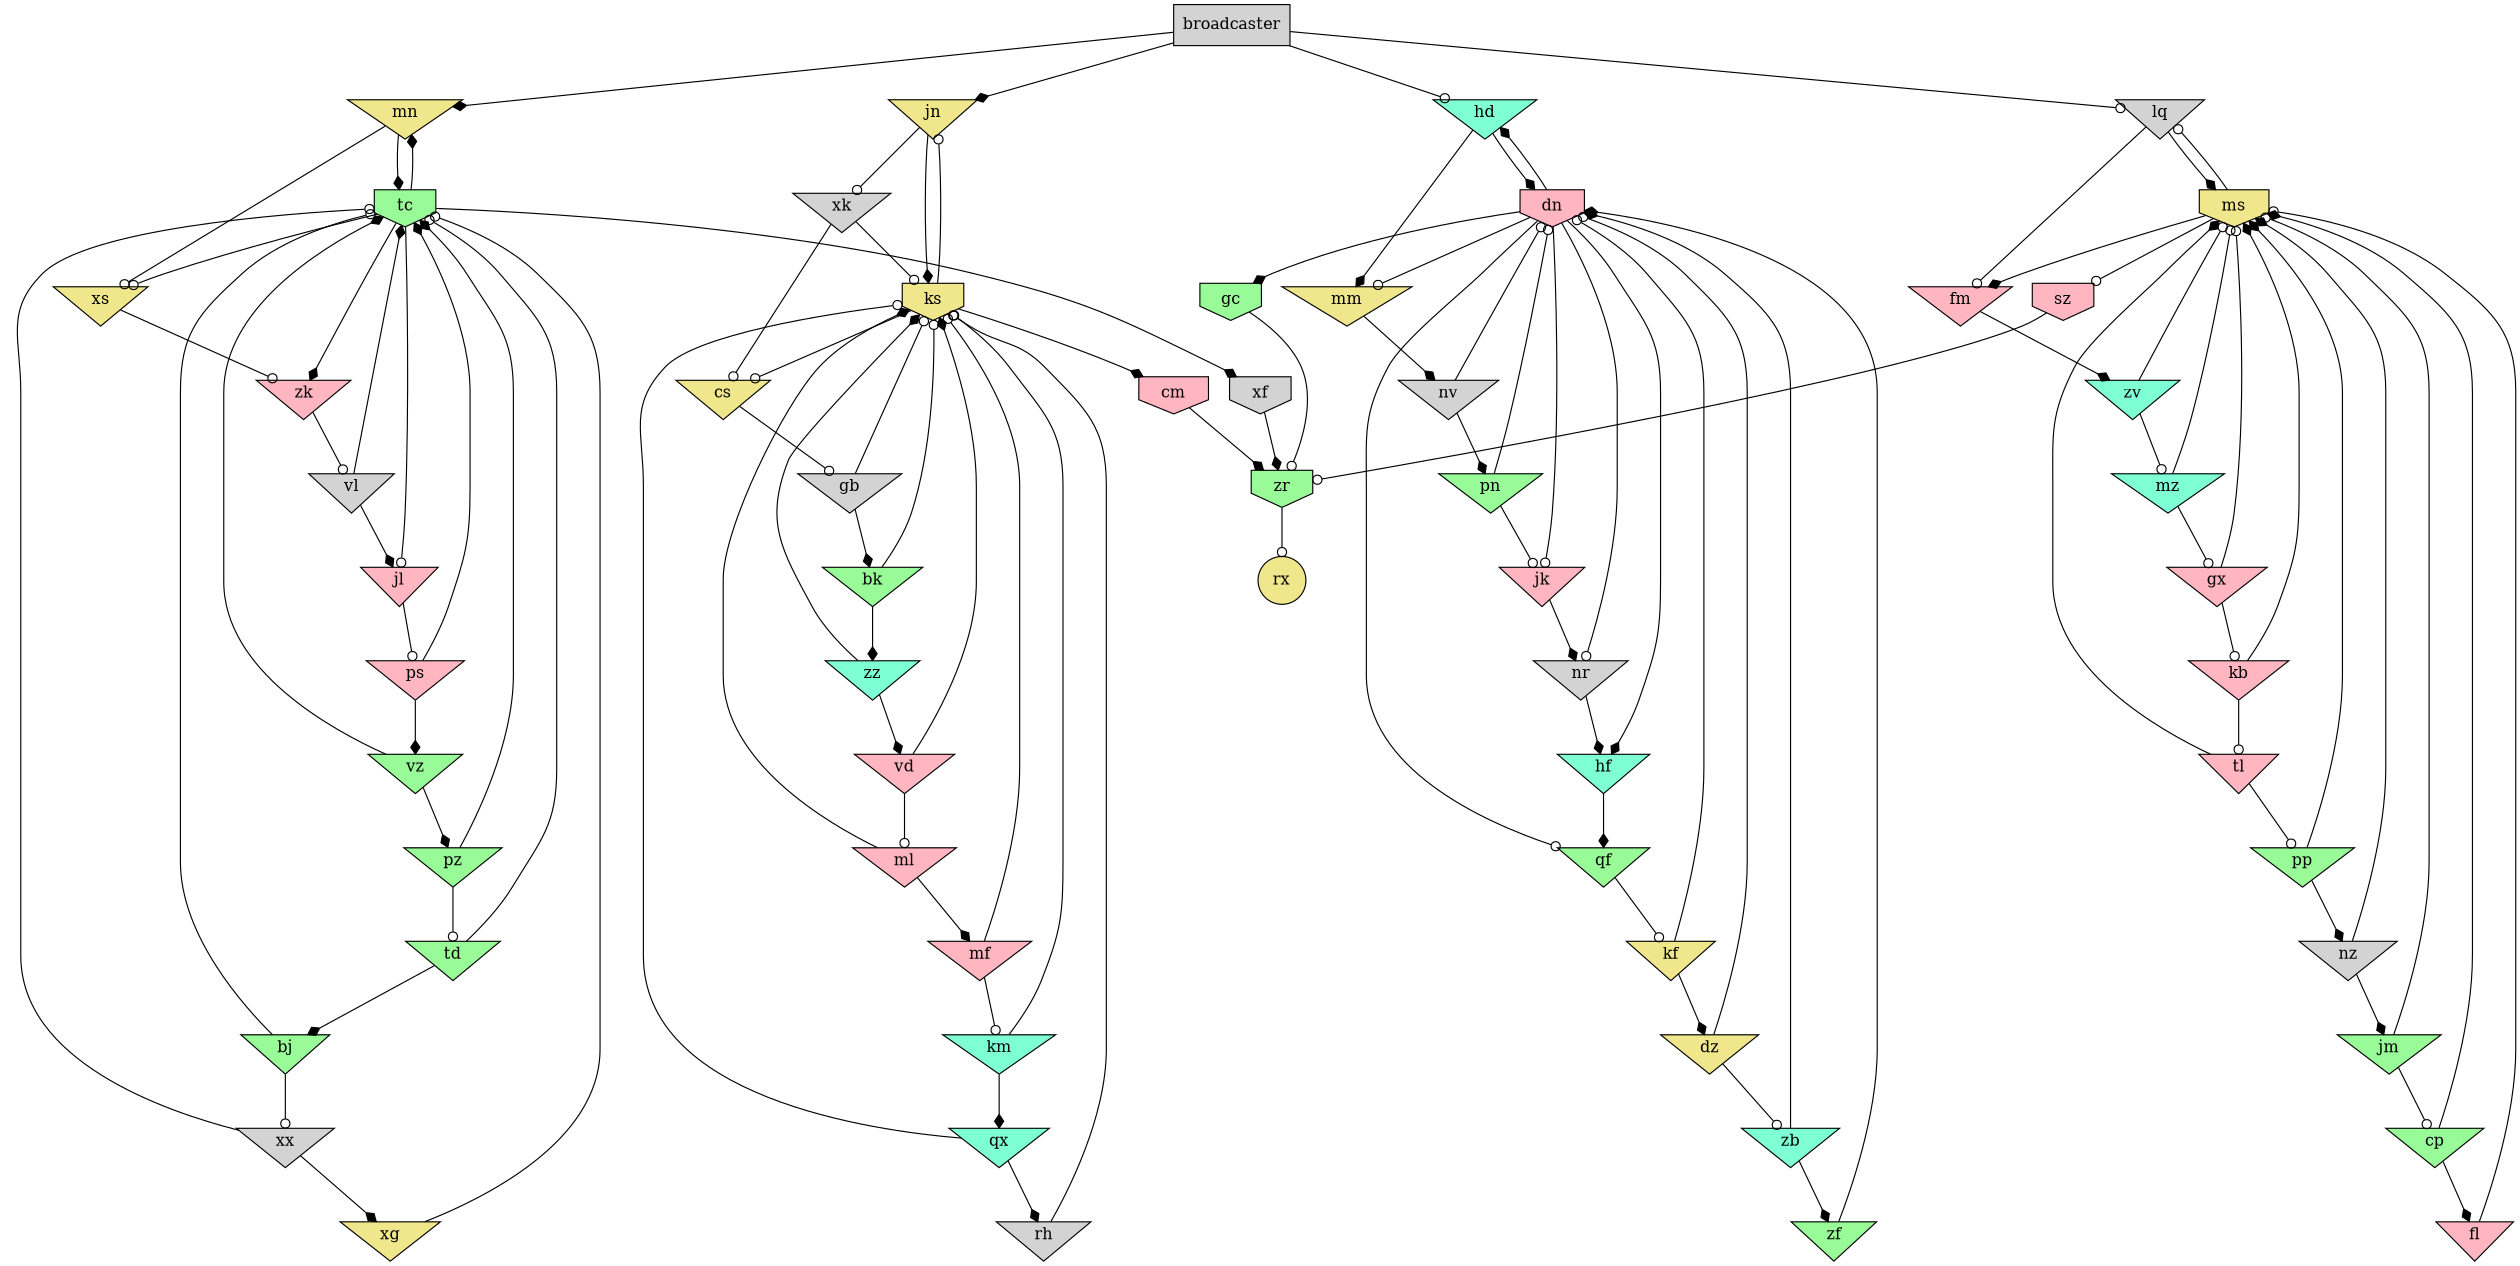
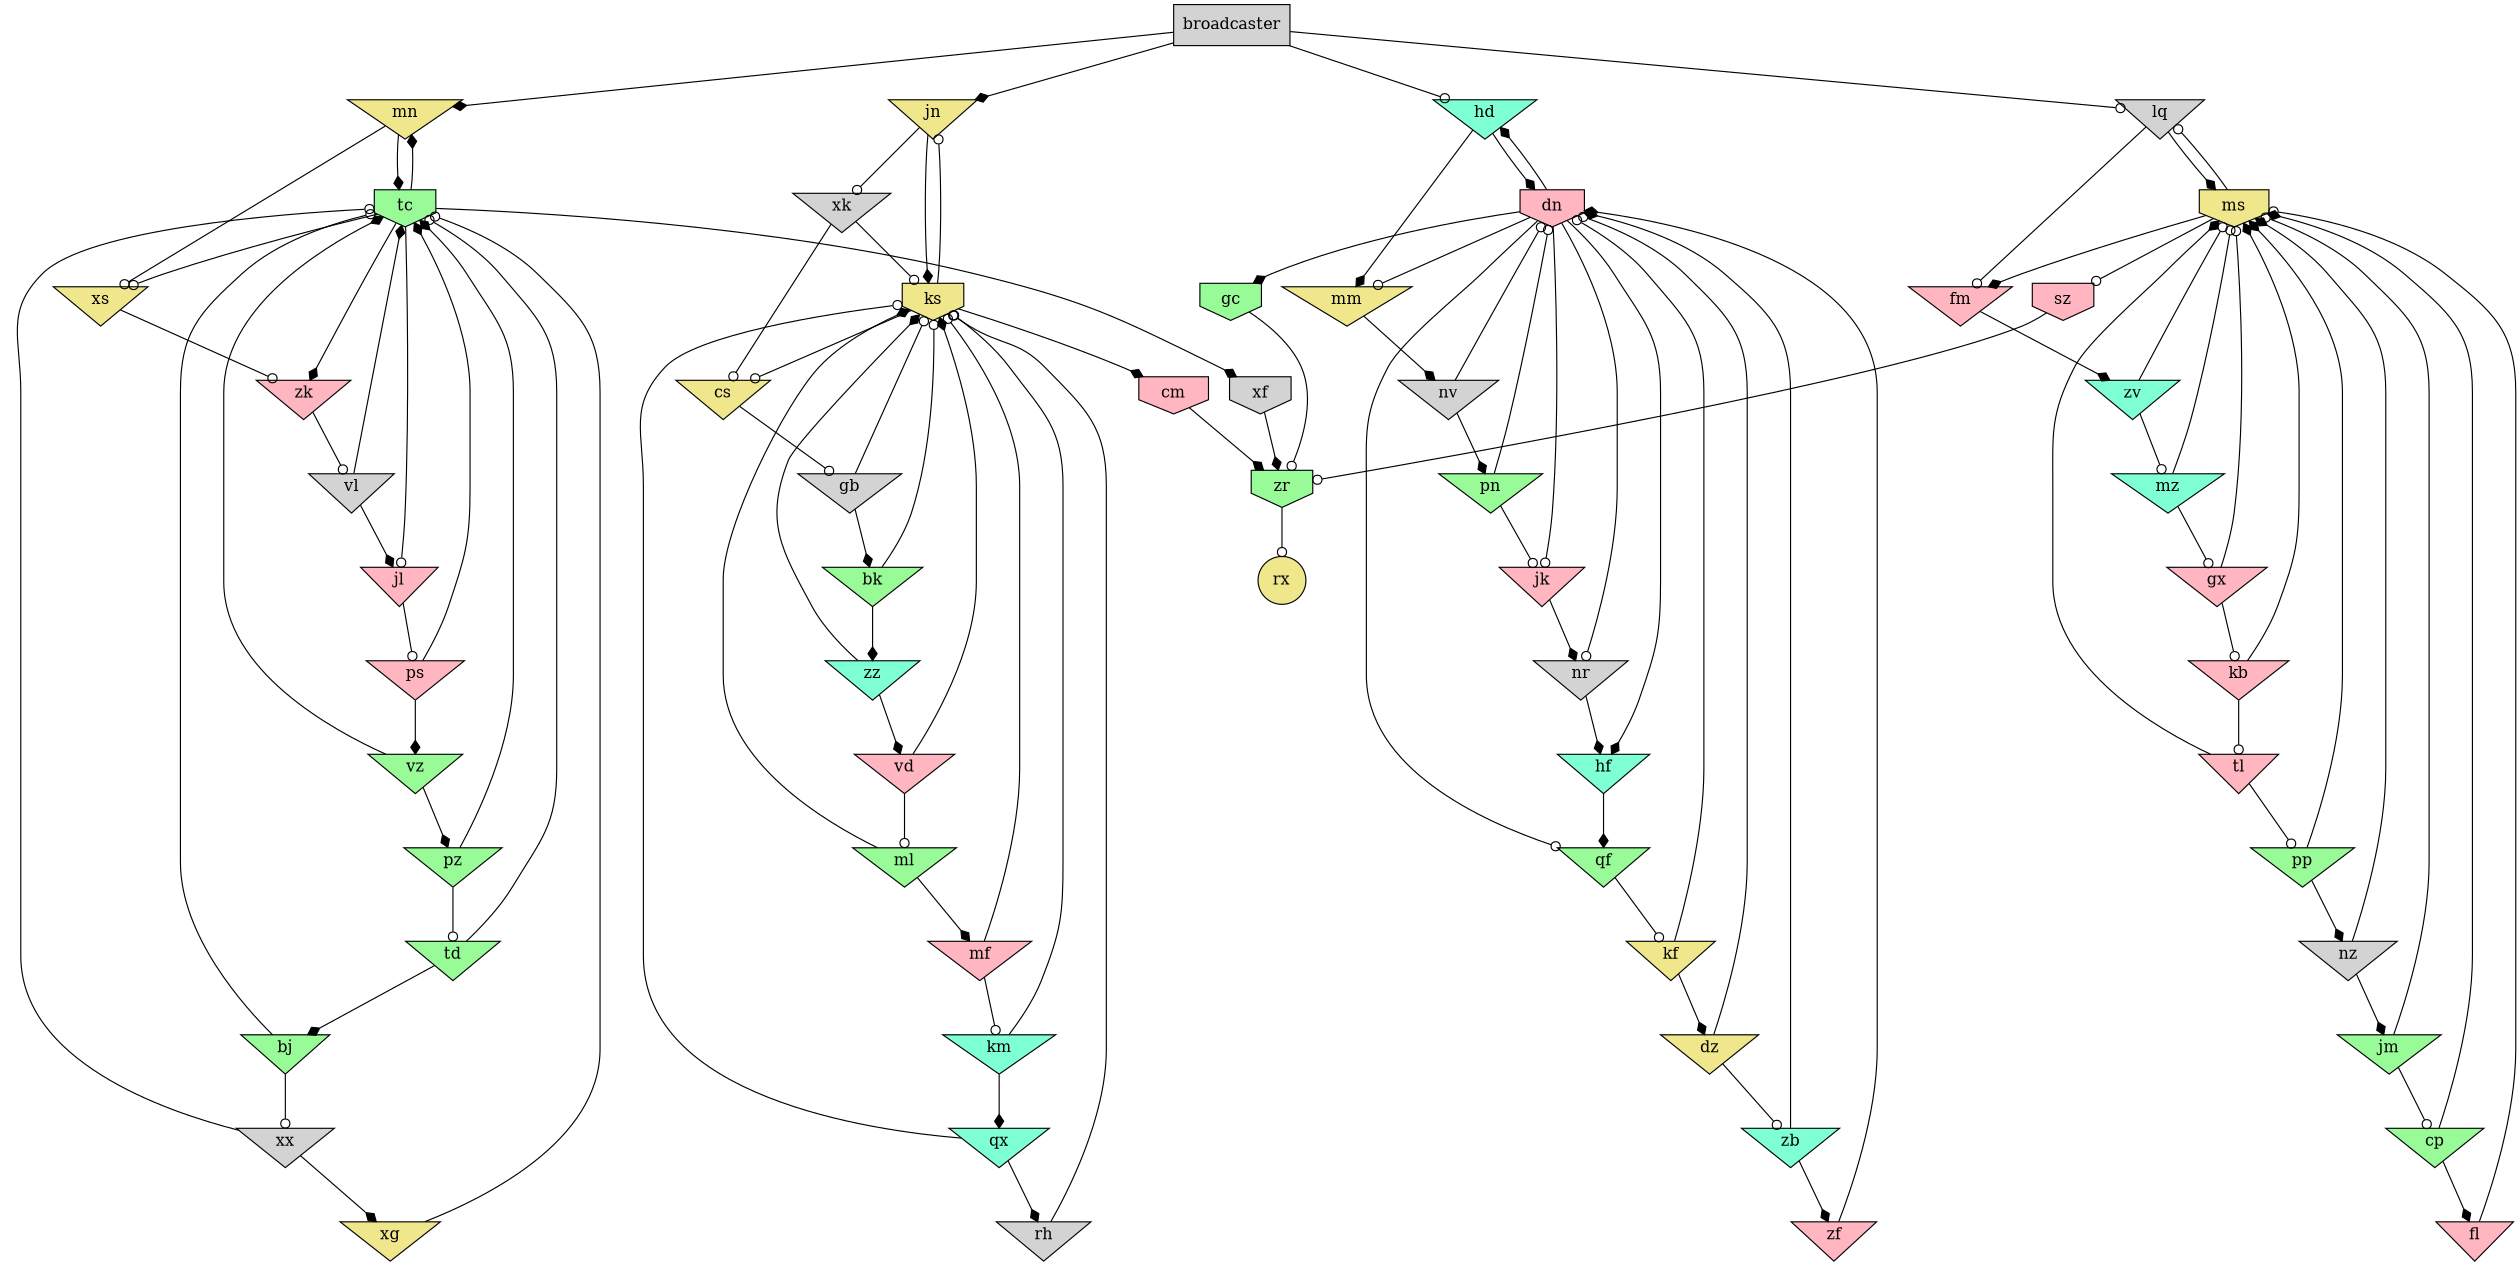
(905, 861) -> (905, 861)
(1834, 1235) -> (1834, 1235)
